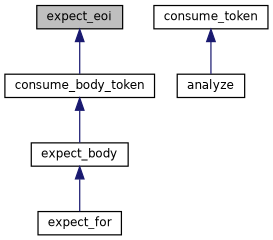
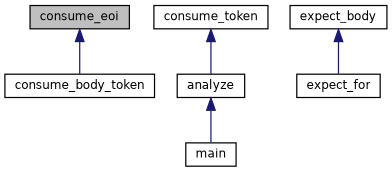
(80, 17) -> (80, 17)
(80, 127) -> none
none -> (211, 155)
